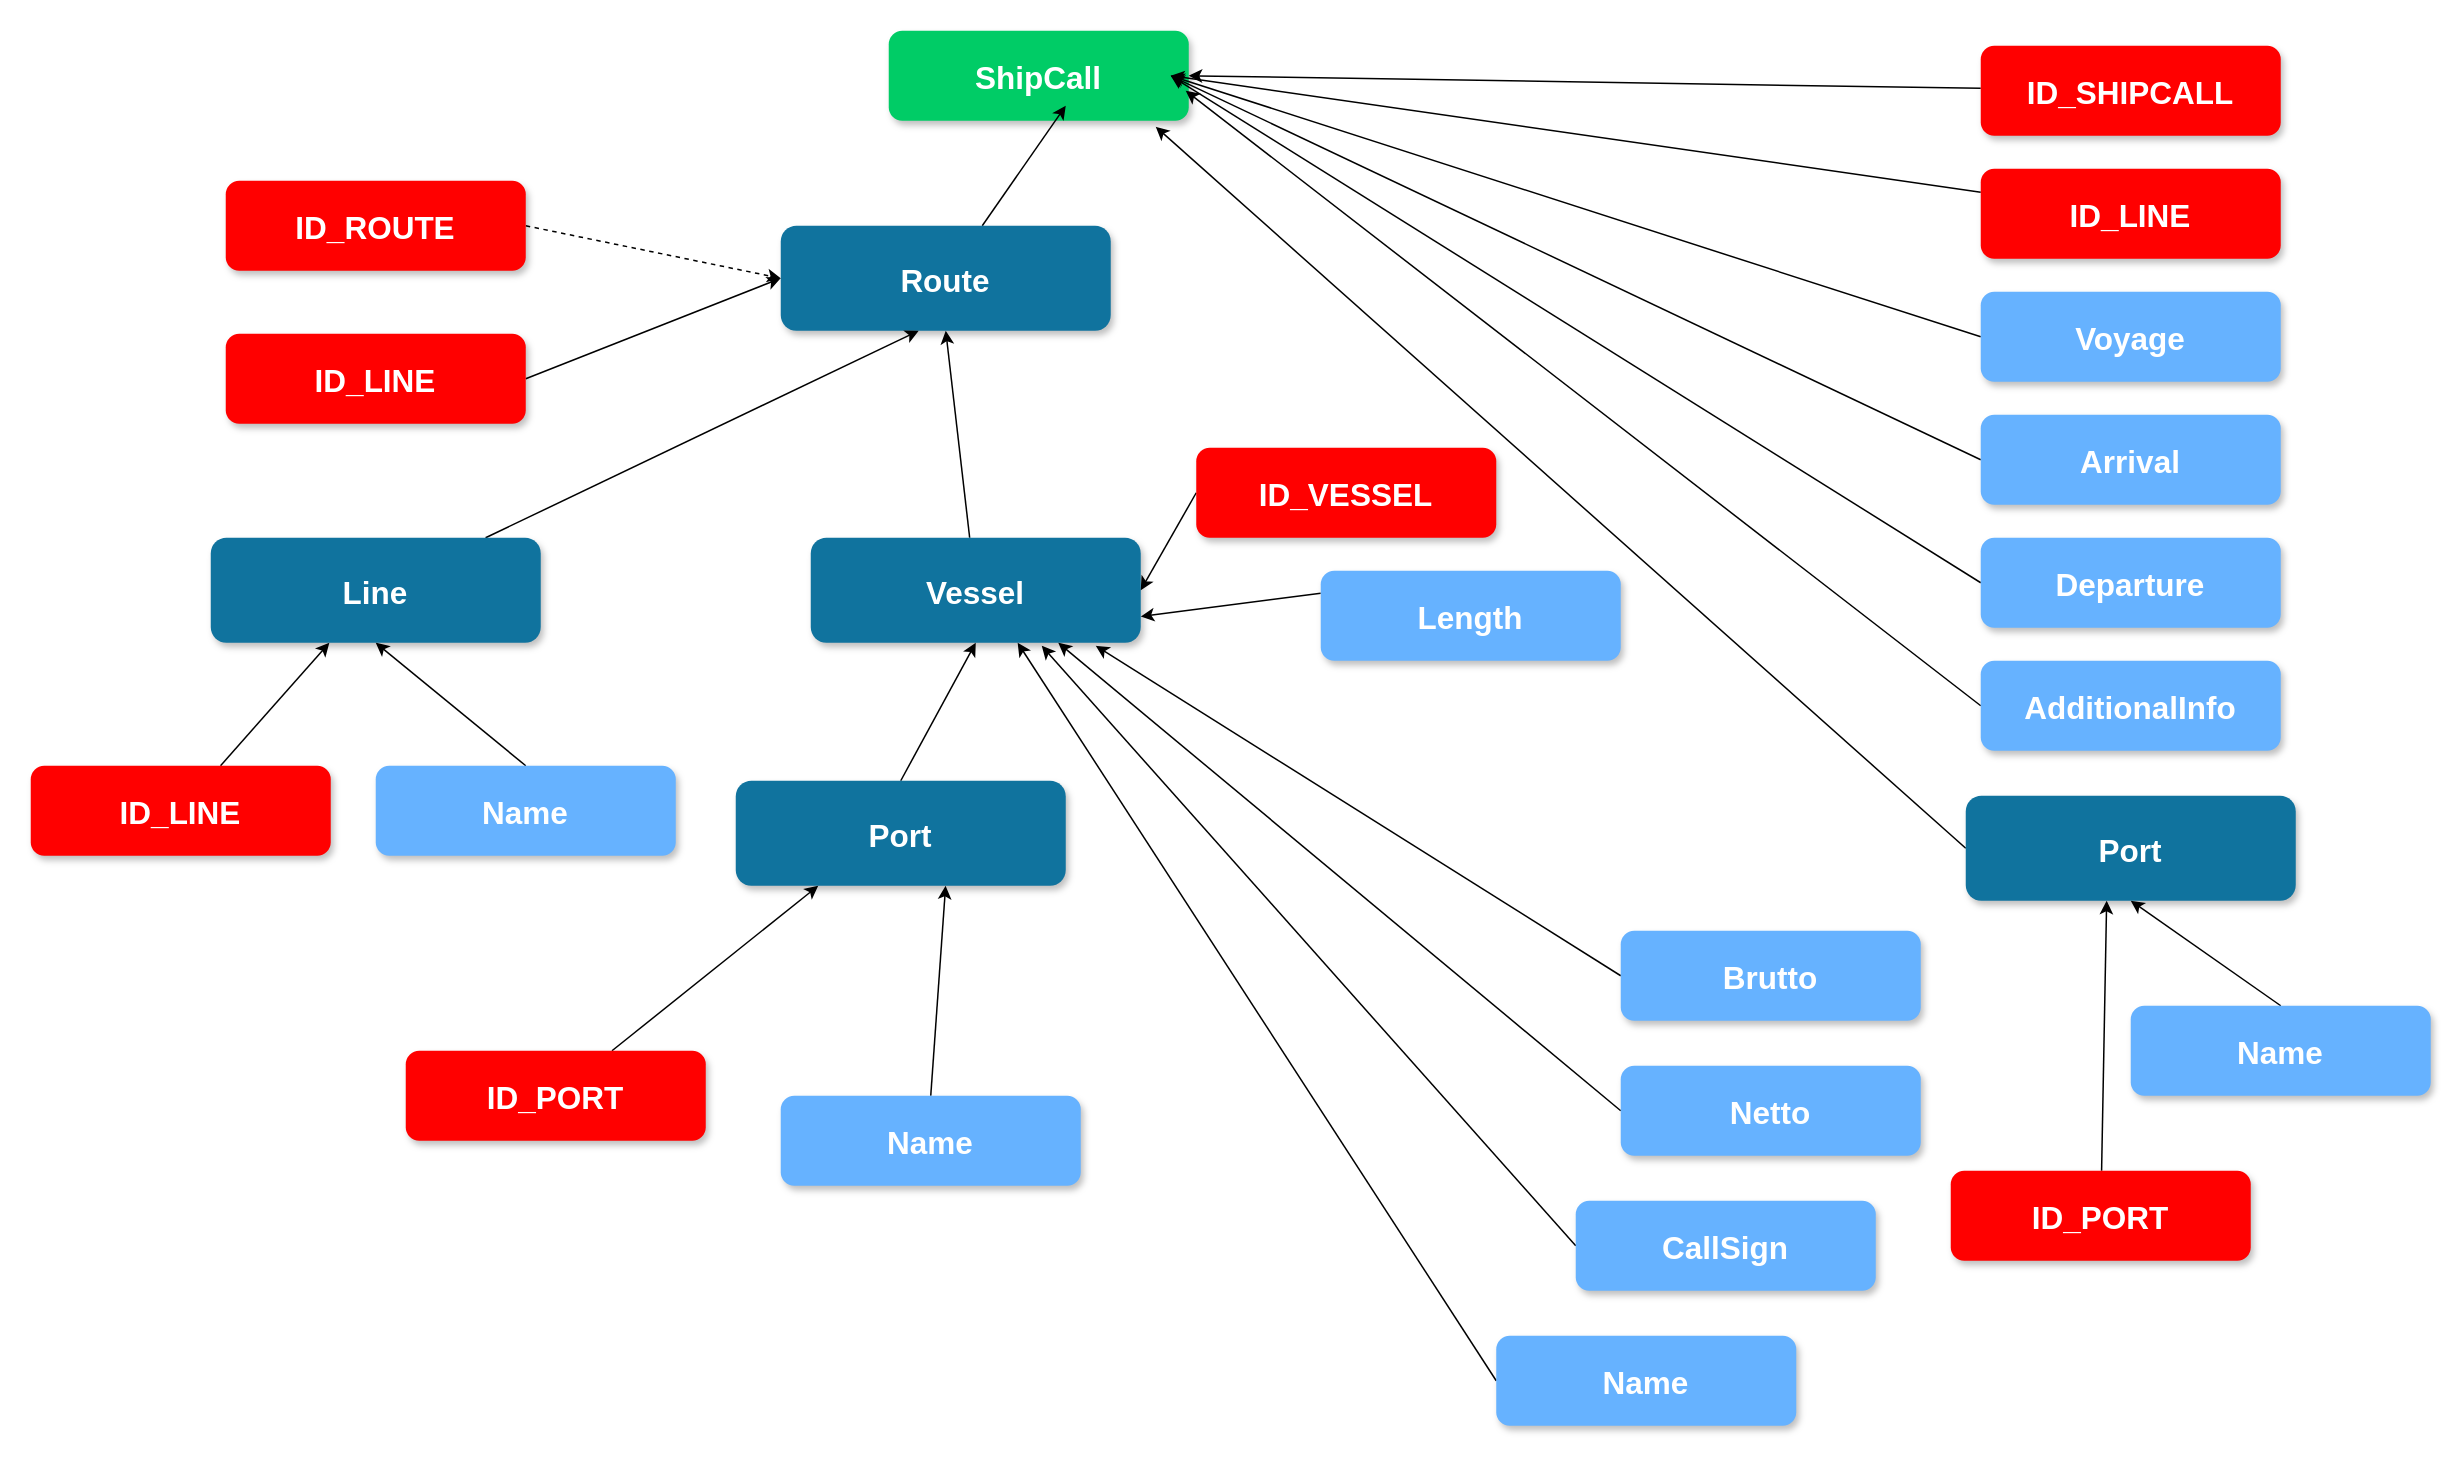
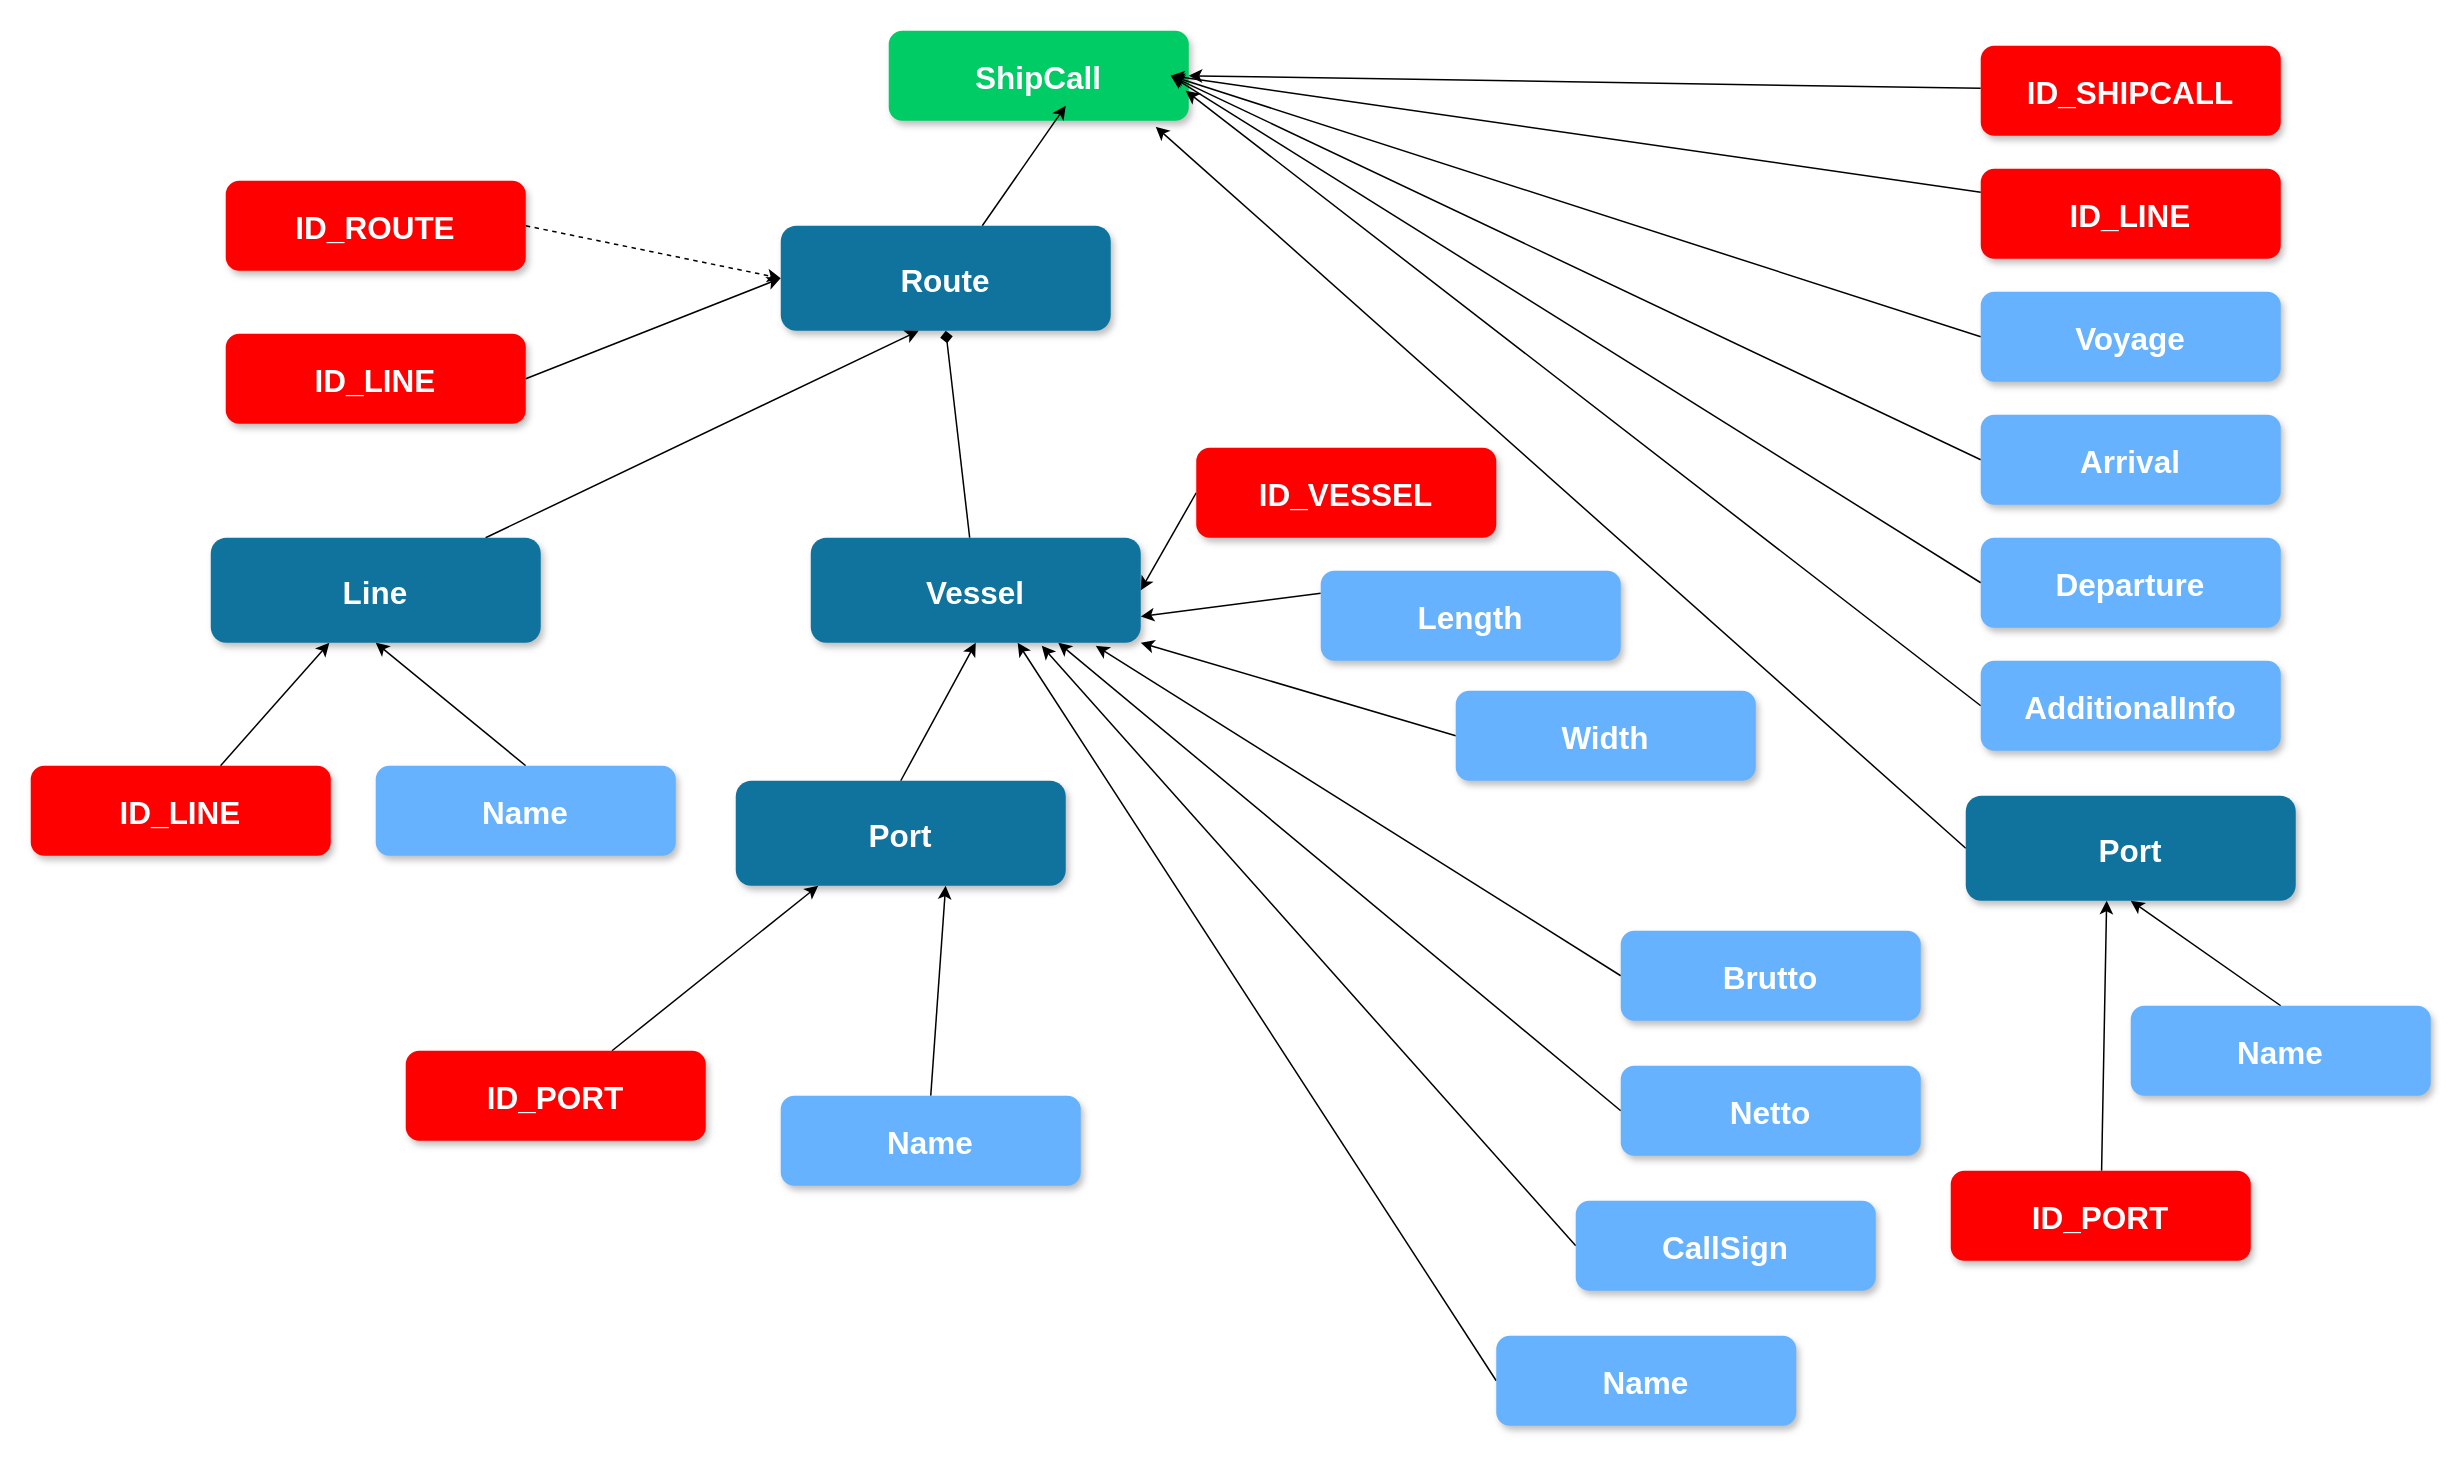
(947, 342) -> (947, 343)
none -> (1303, 691)
none -> (1606, 736)
